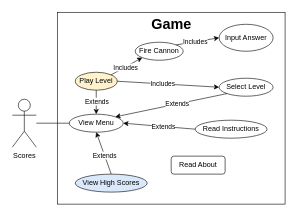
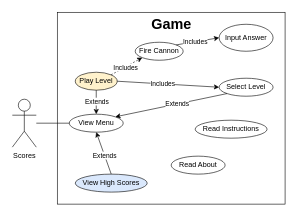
(134, 62) -> (134, 62)
(159, 126) -> none
(198, 165) -> (198, 165)
